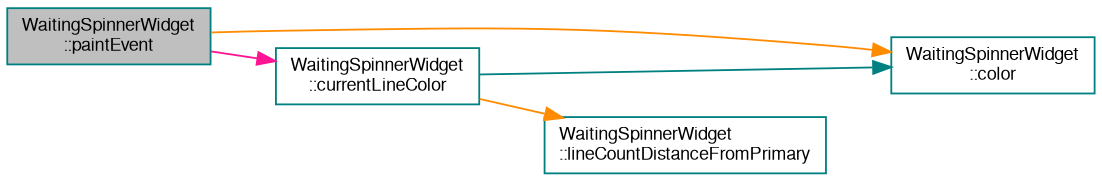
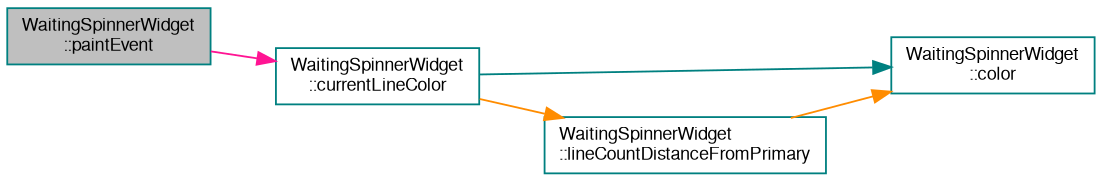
(542, 29) -> (832, 107)
